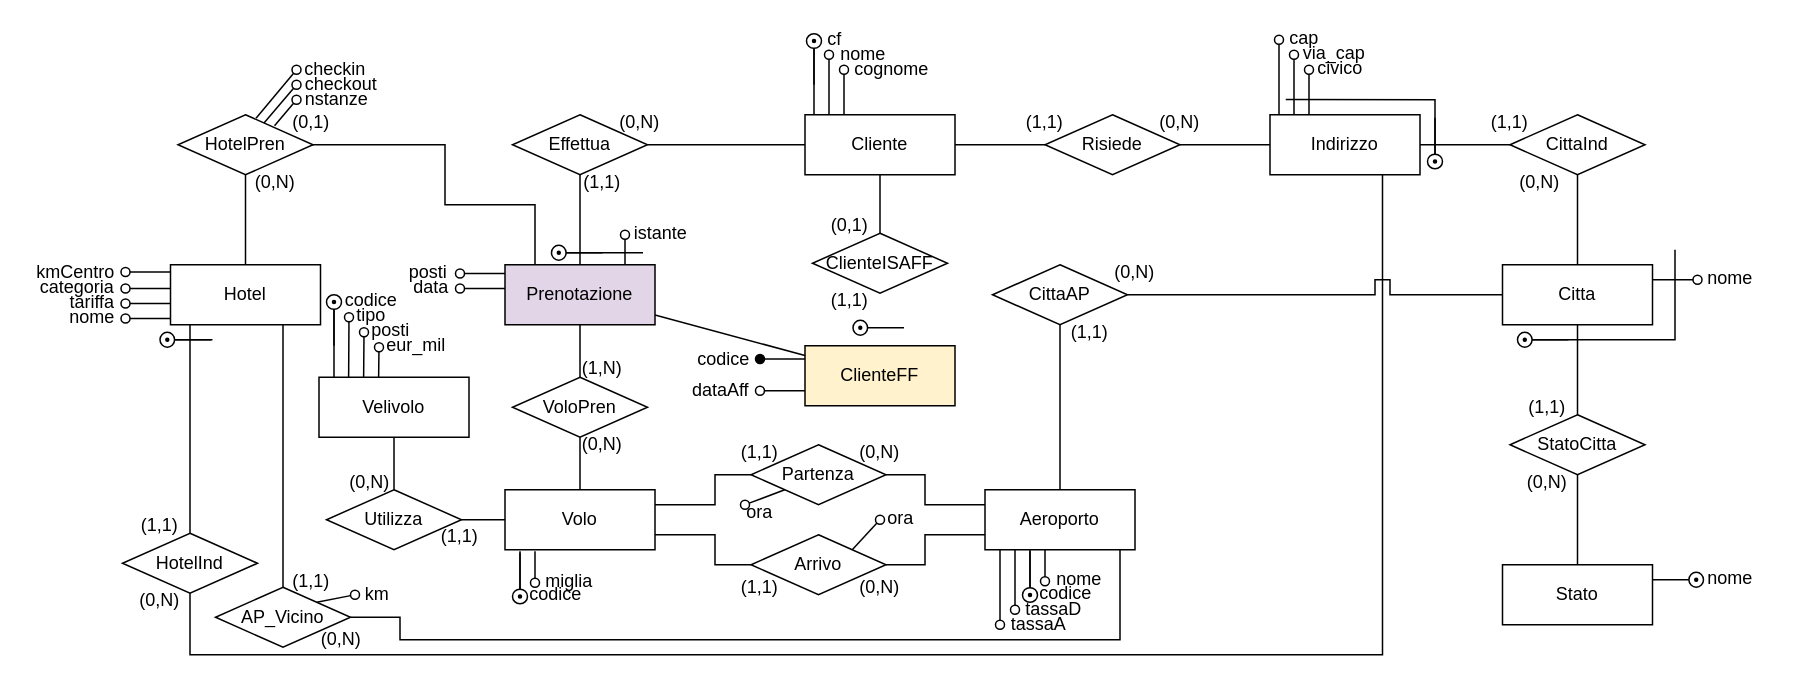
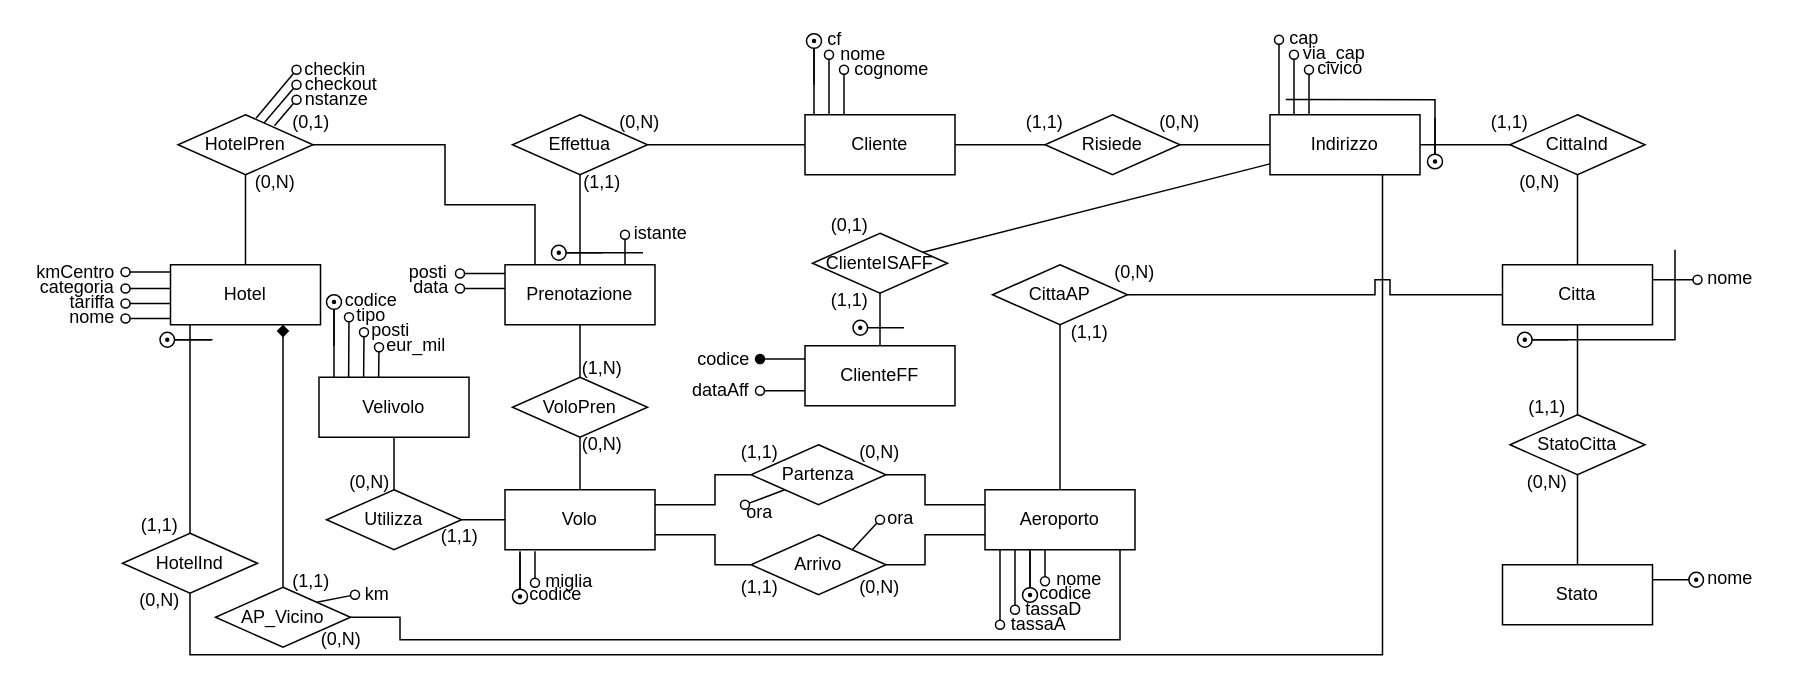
(880, 204) -> (1096, 208)
(580, 295) -> (580, 295)
(283, 331) -> (283, 337)
(730, 335) -> (880, 304)
(880, 376) -> (880, 376)
